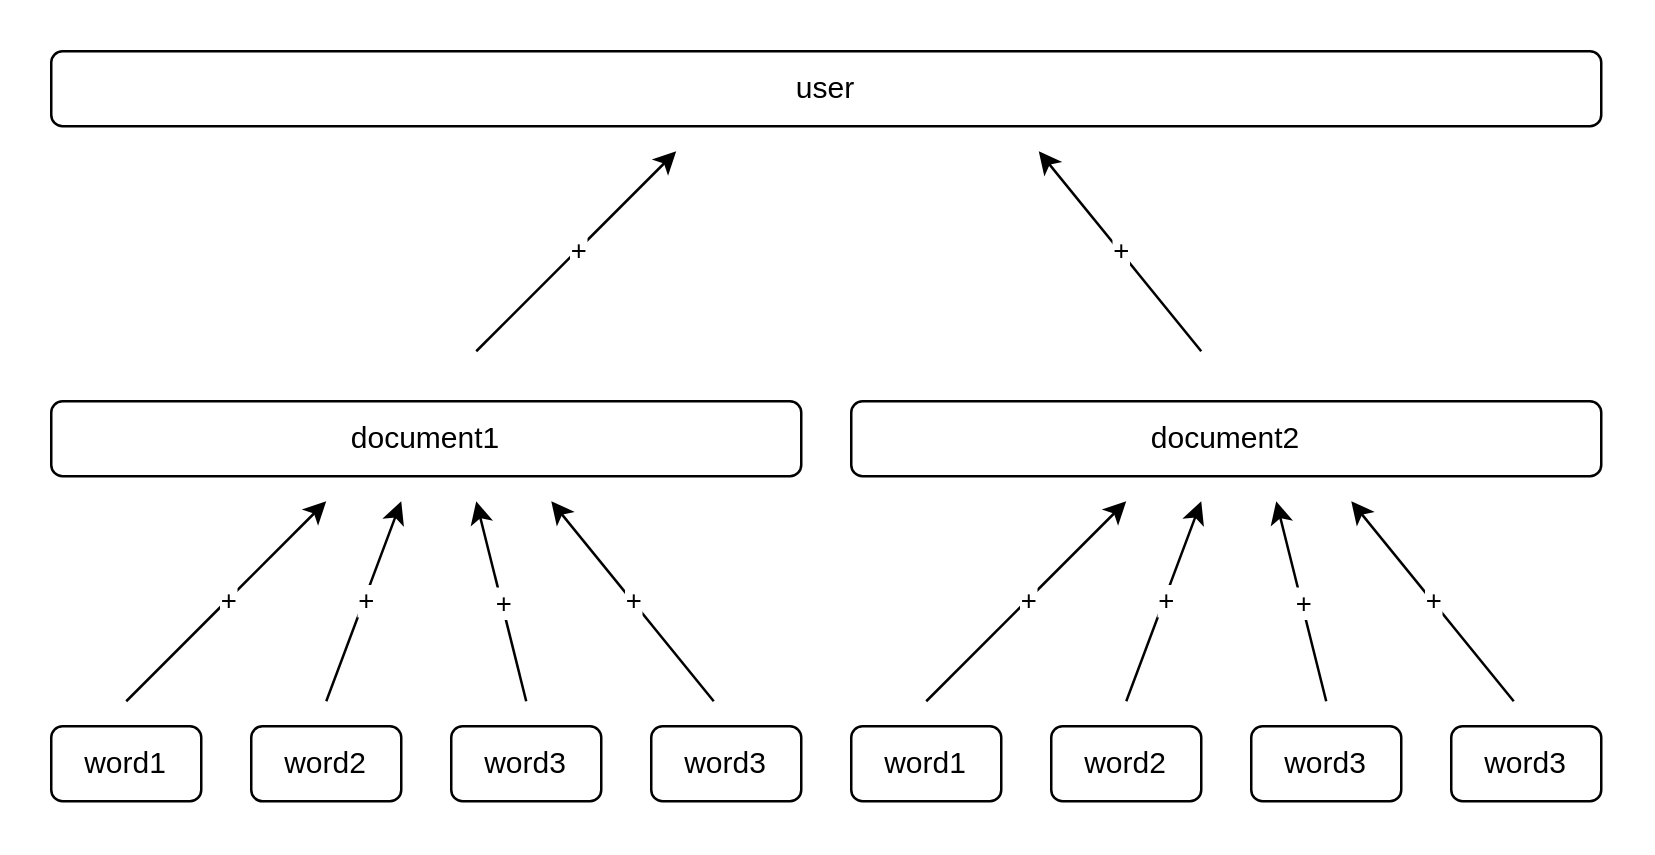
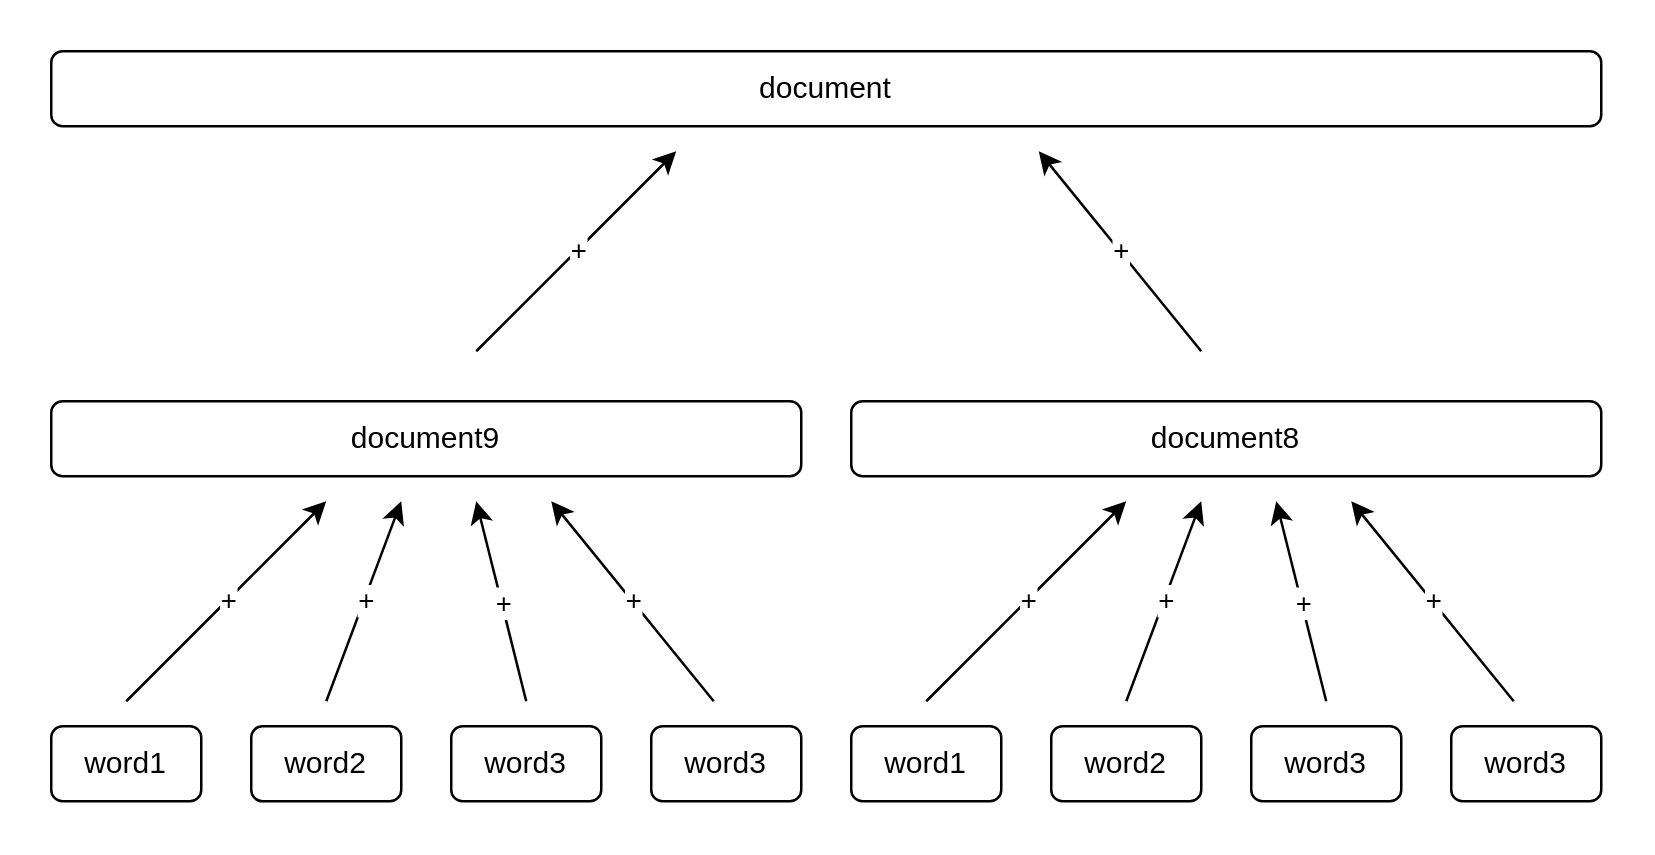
(826, 89) -> (826, 89)
(426, 439) -> (426, 439)
(1226, 439) -> (1226, 439)
